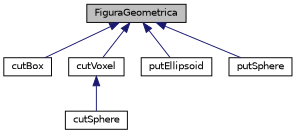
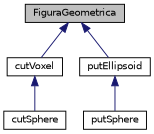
(203, 42) -> (115, 98)
(28, 67) -> none
